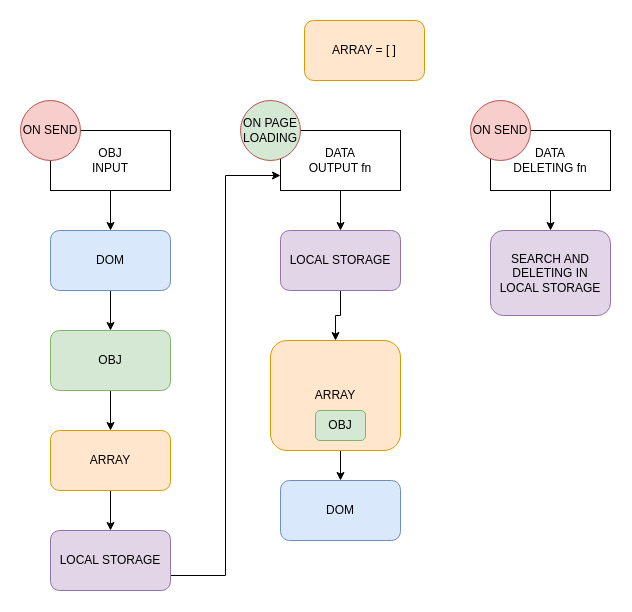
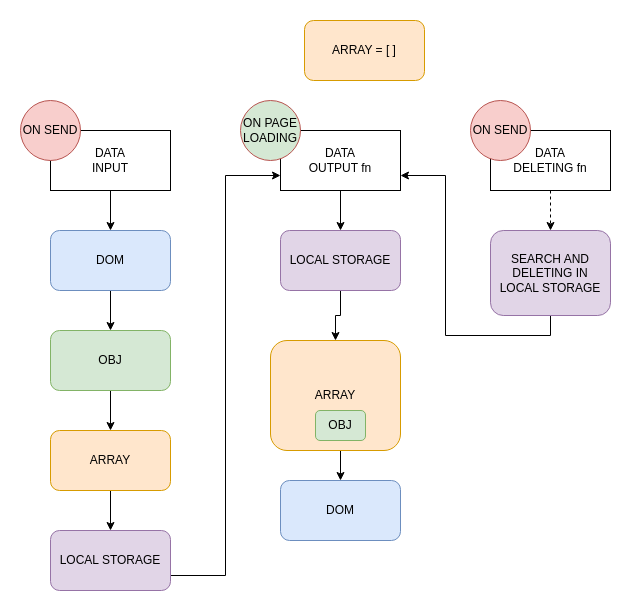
(111, 161) -> (111, 161)
(551, 207) -> (551, 207)
none -> (446, 300)
